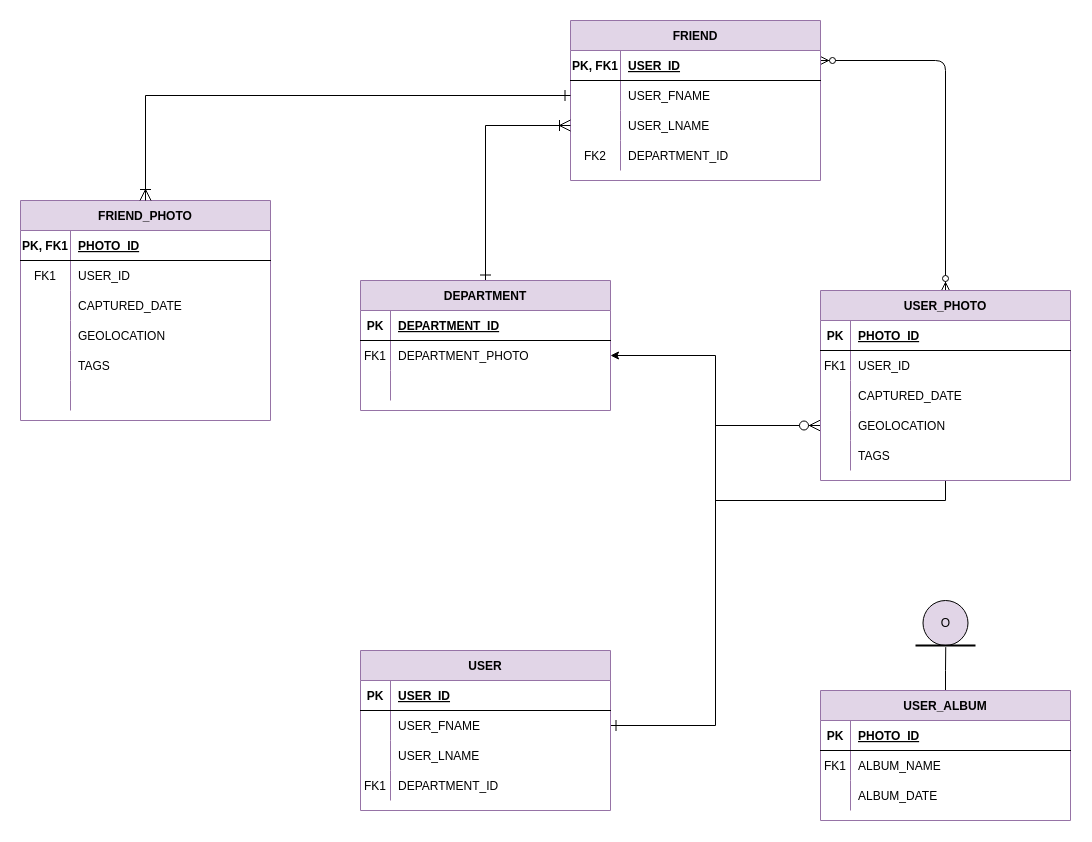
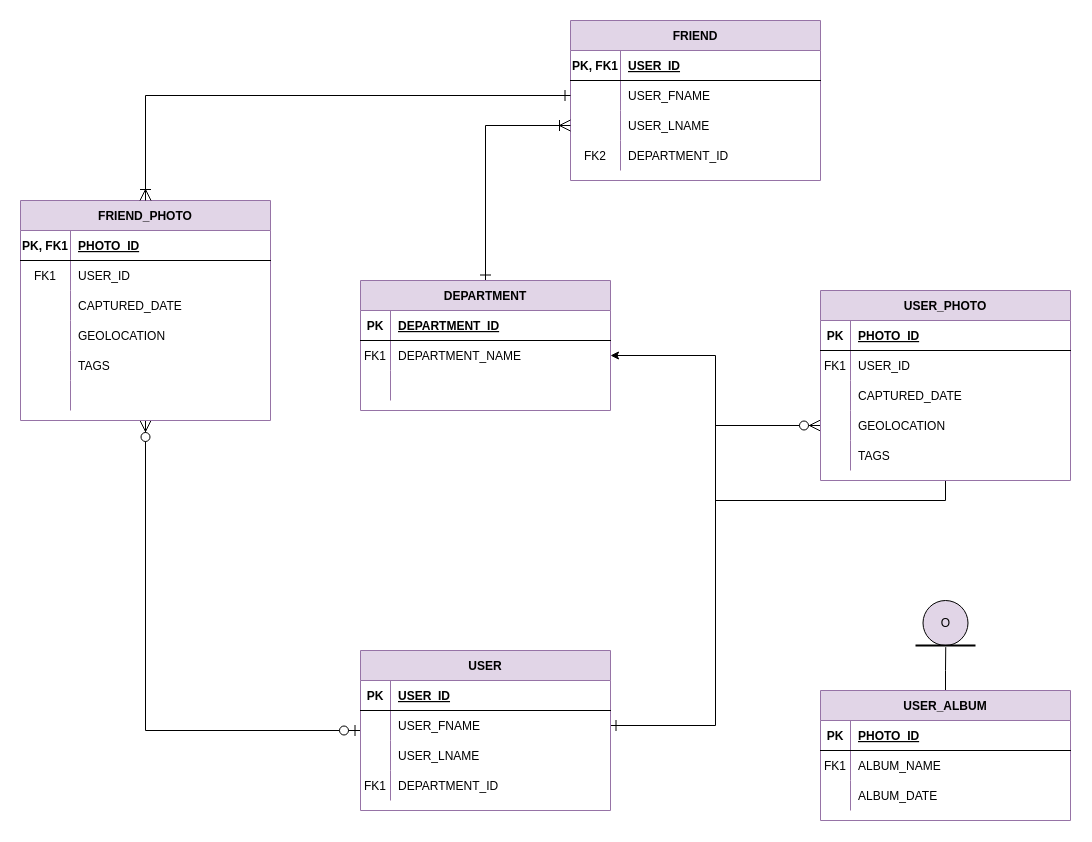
(946, 119) -> none
(452, 356) -> (448, 356)
none -> (146, 683)
